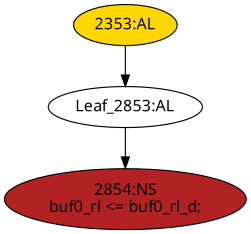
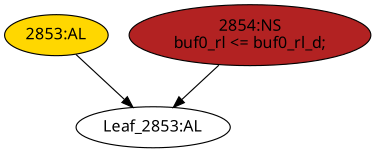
(125, 25) -> (56, 35)
(125, 142) -> (200, 82)
